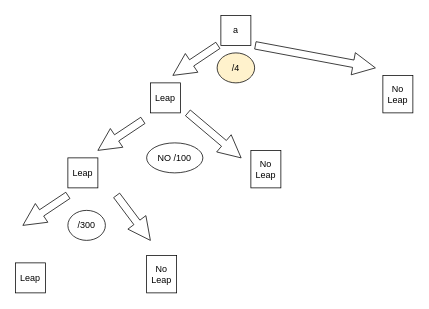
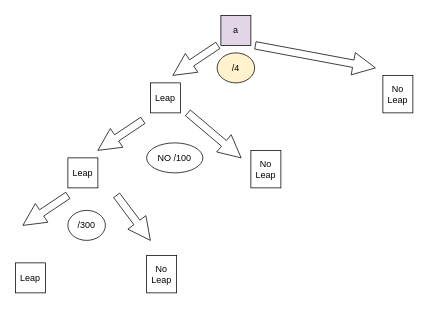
(236, 30) -> (236, 30)
